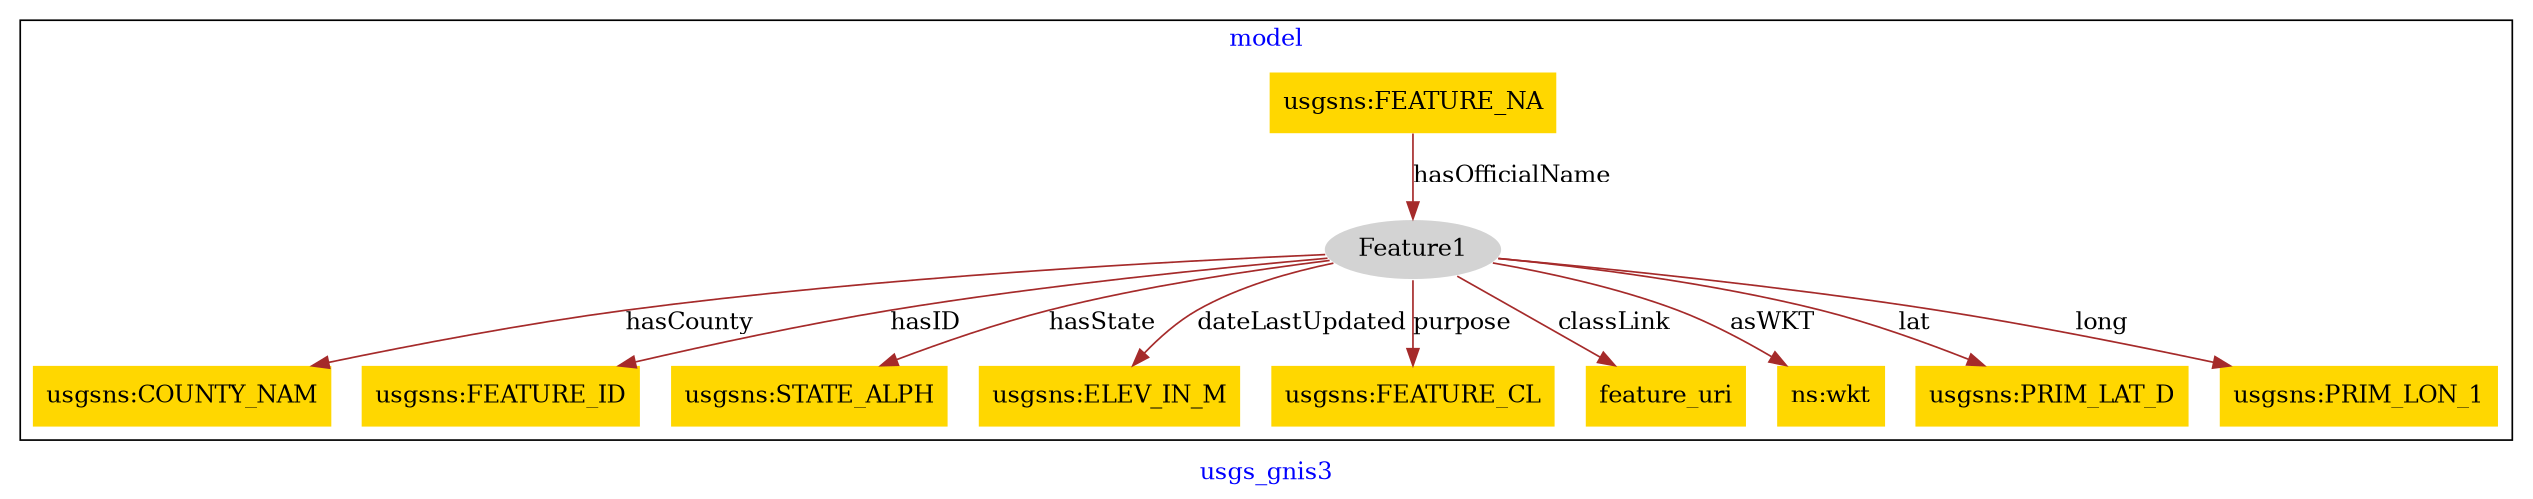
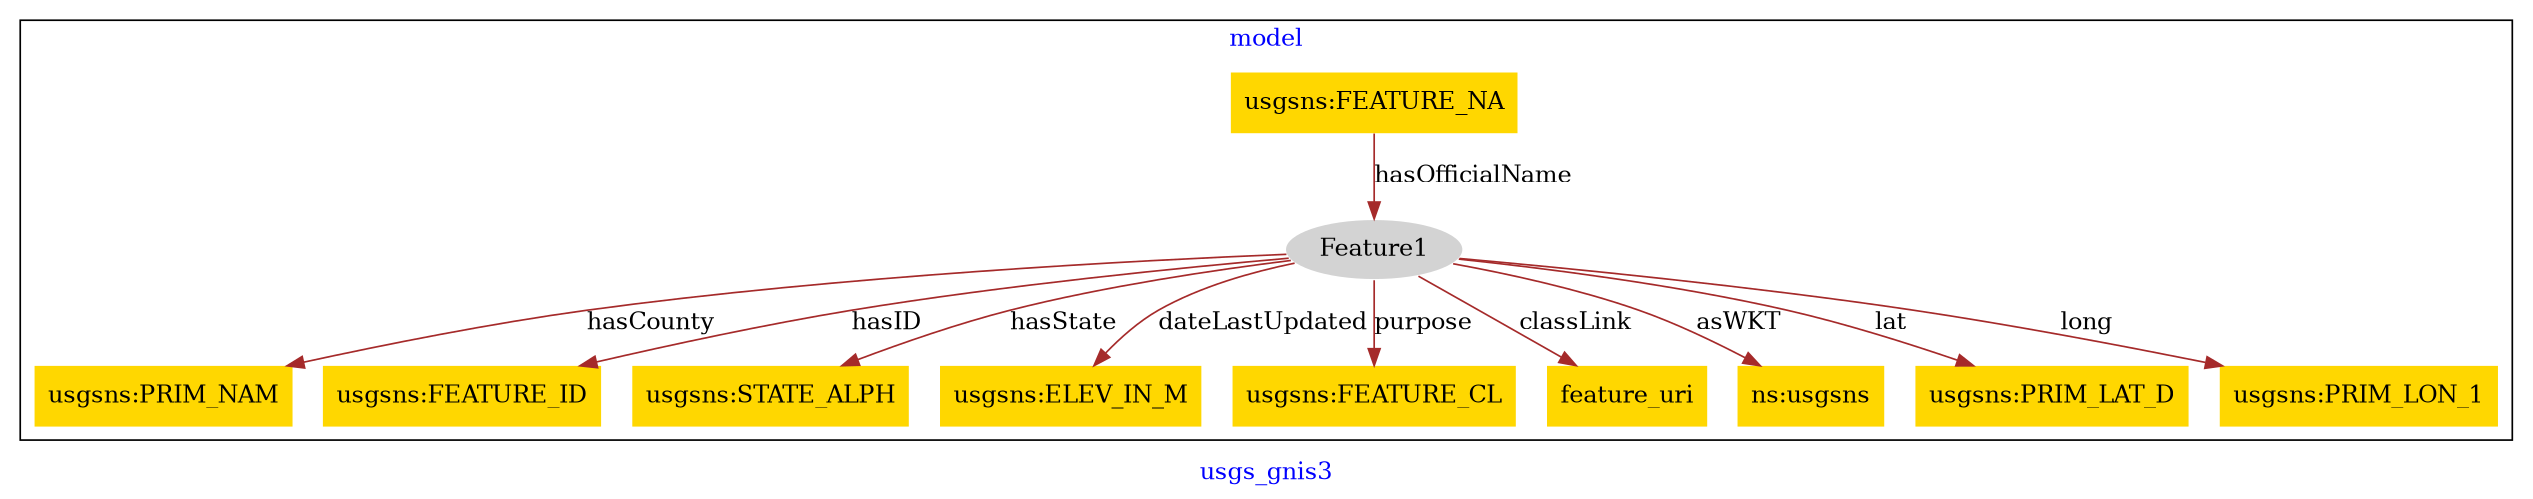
(182, 396) -> (164, 396)
(1831, 396) -> (1811, 396)
